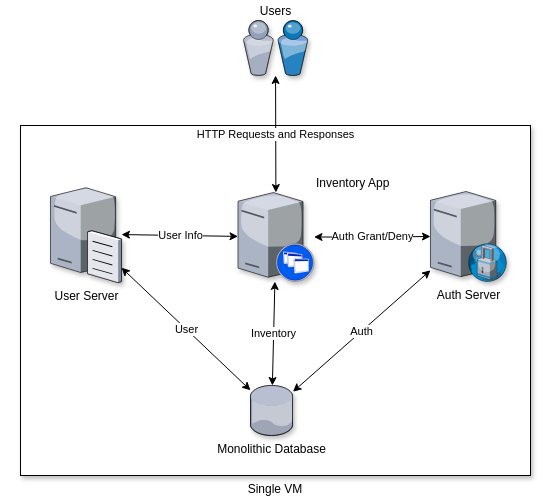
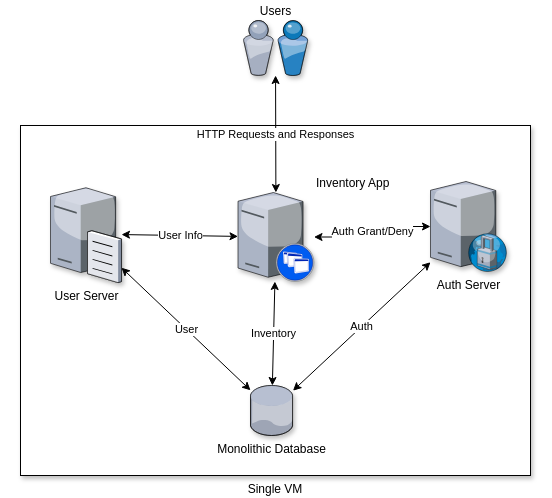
(469, 237) -> (469, 227)
